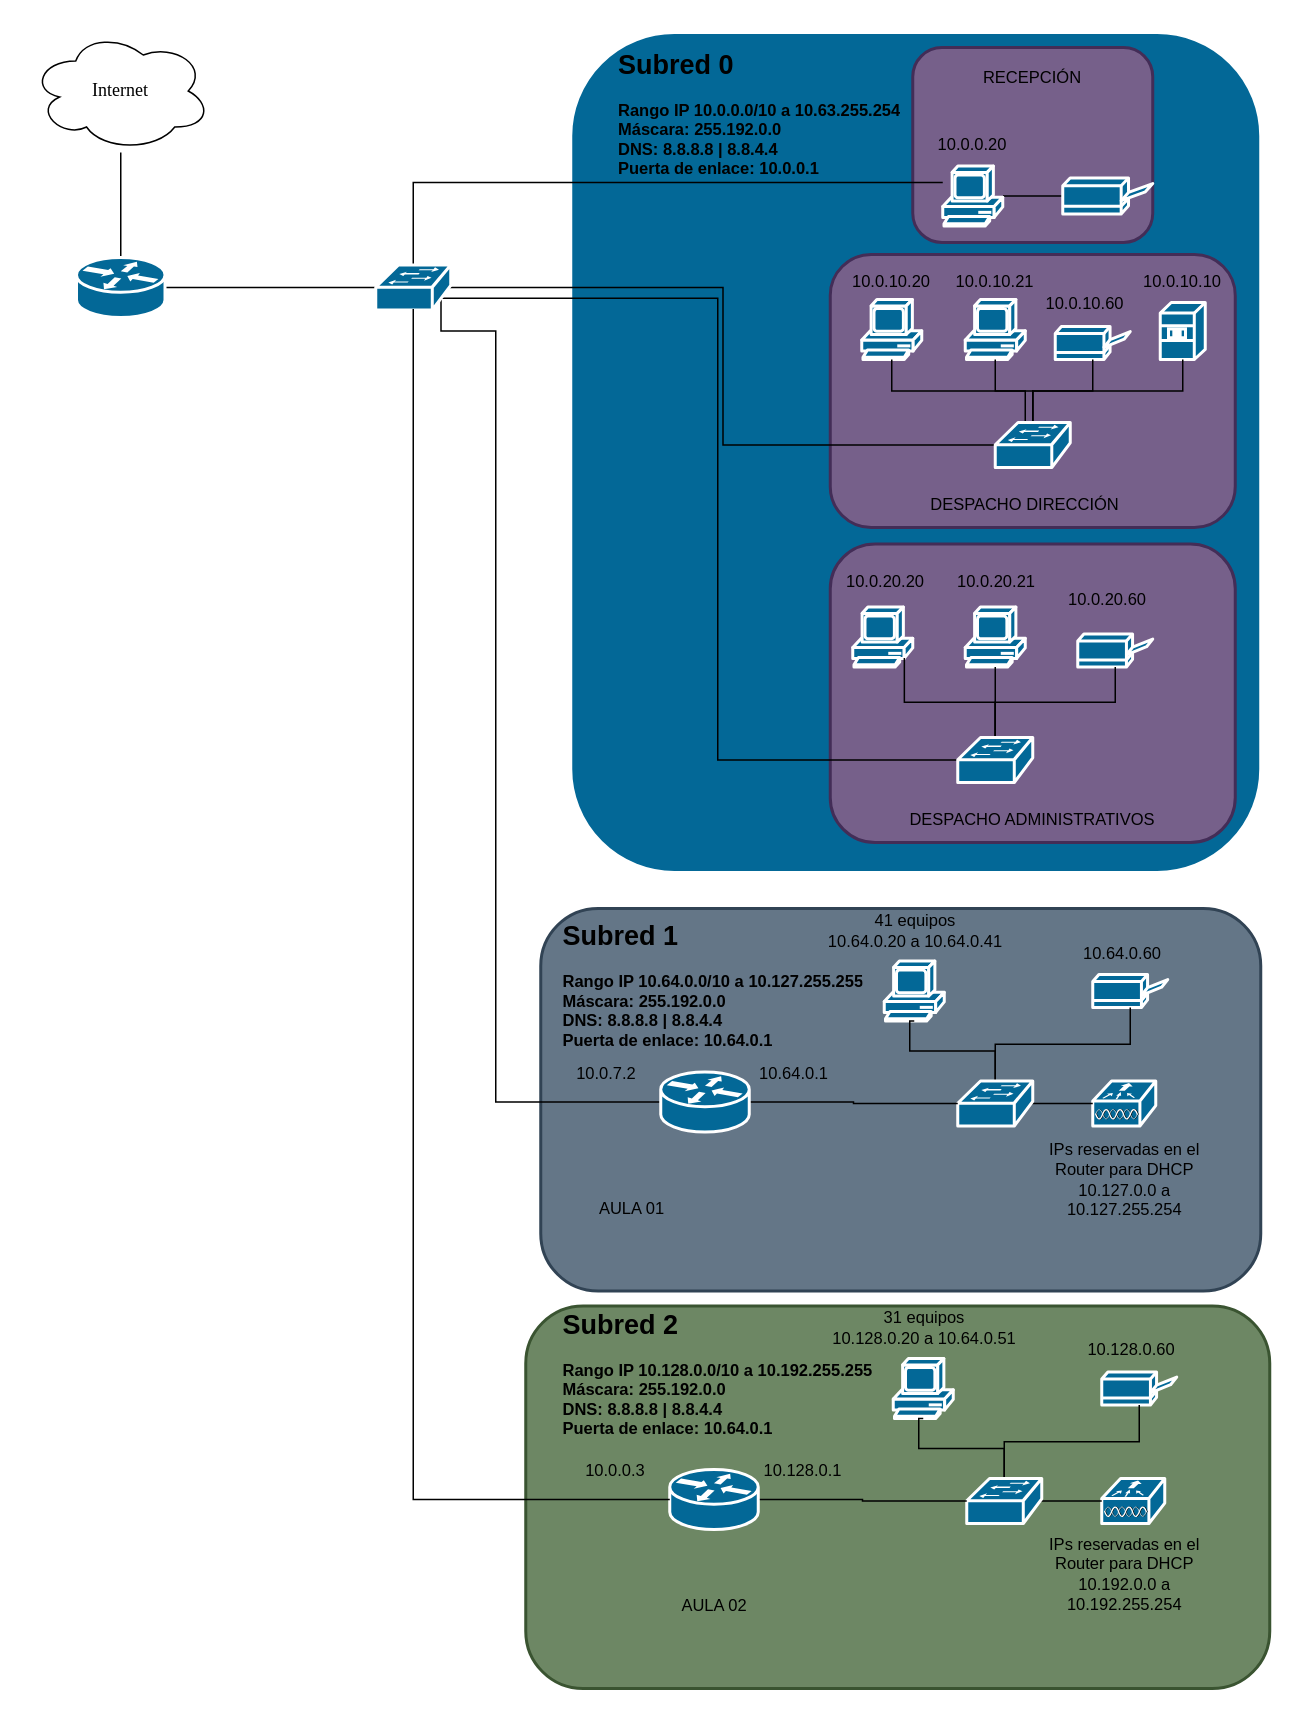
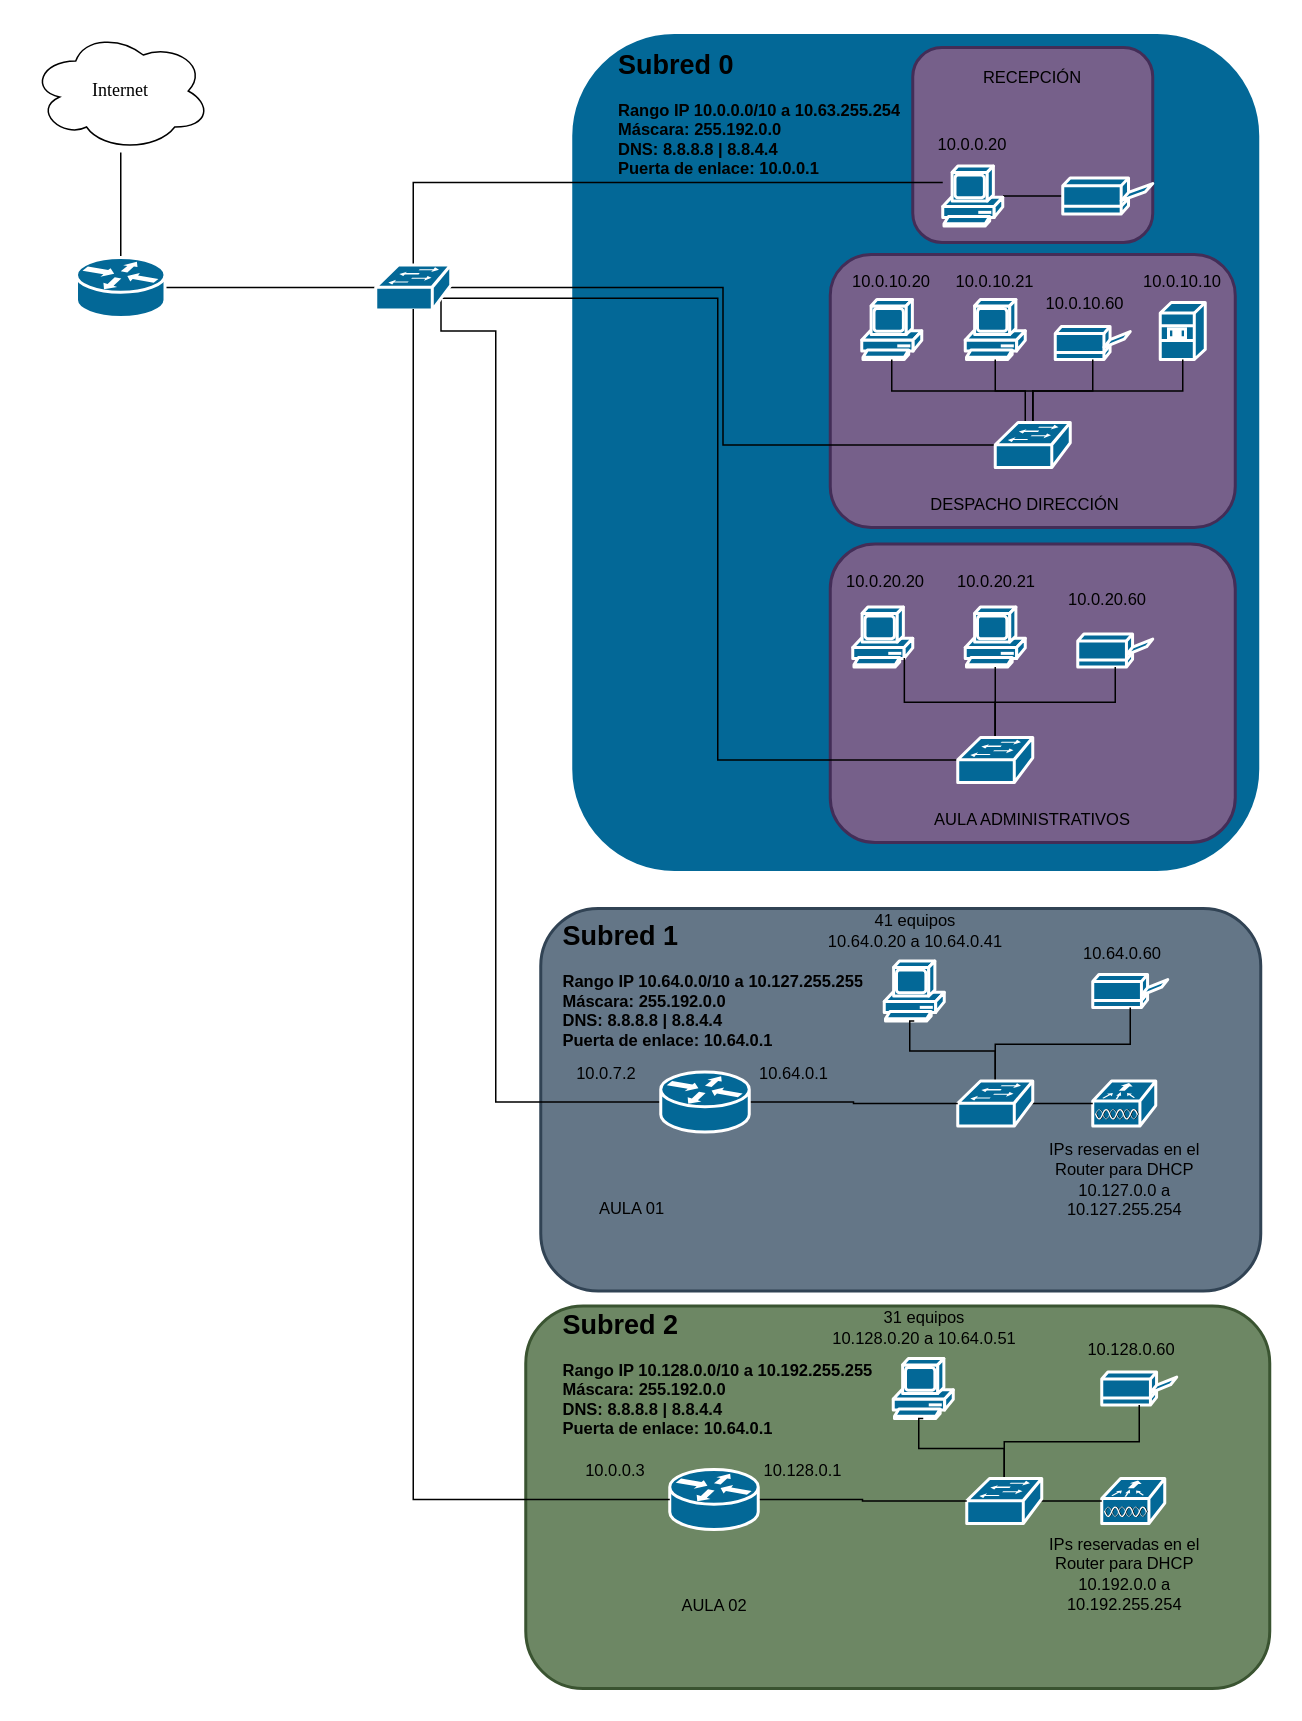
(1033, 820) -> (1033, 820)
